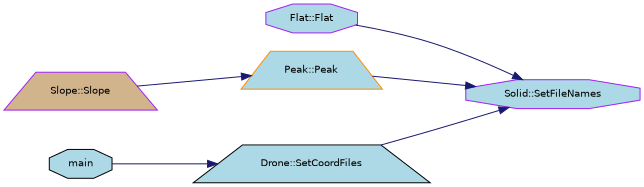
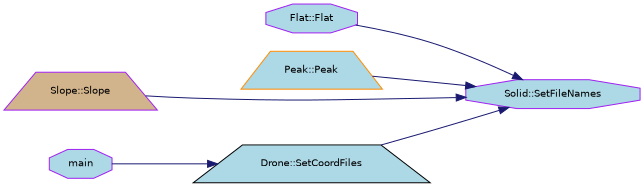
(189, 81) -> (301, 100)
(81, 164) -> (81, 164)
